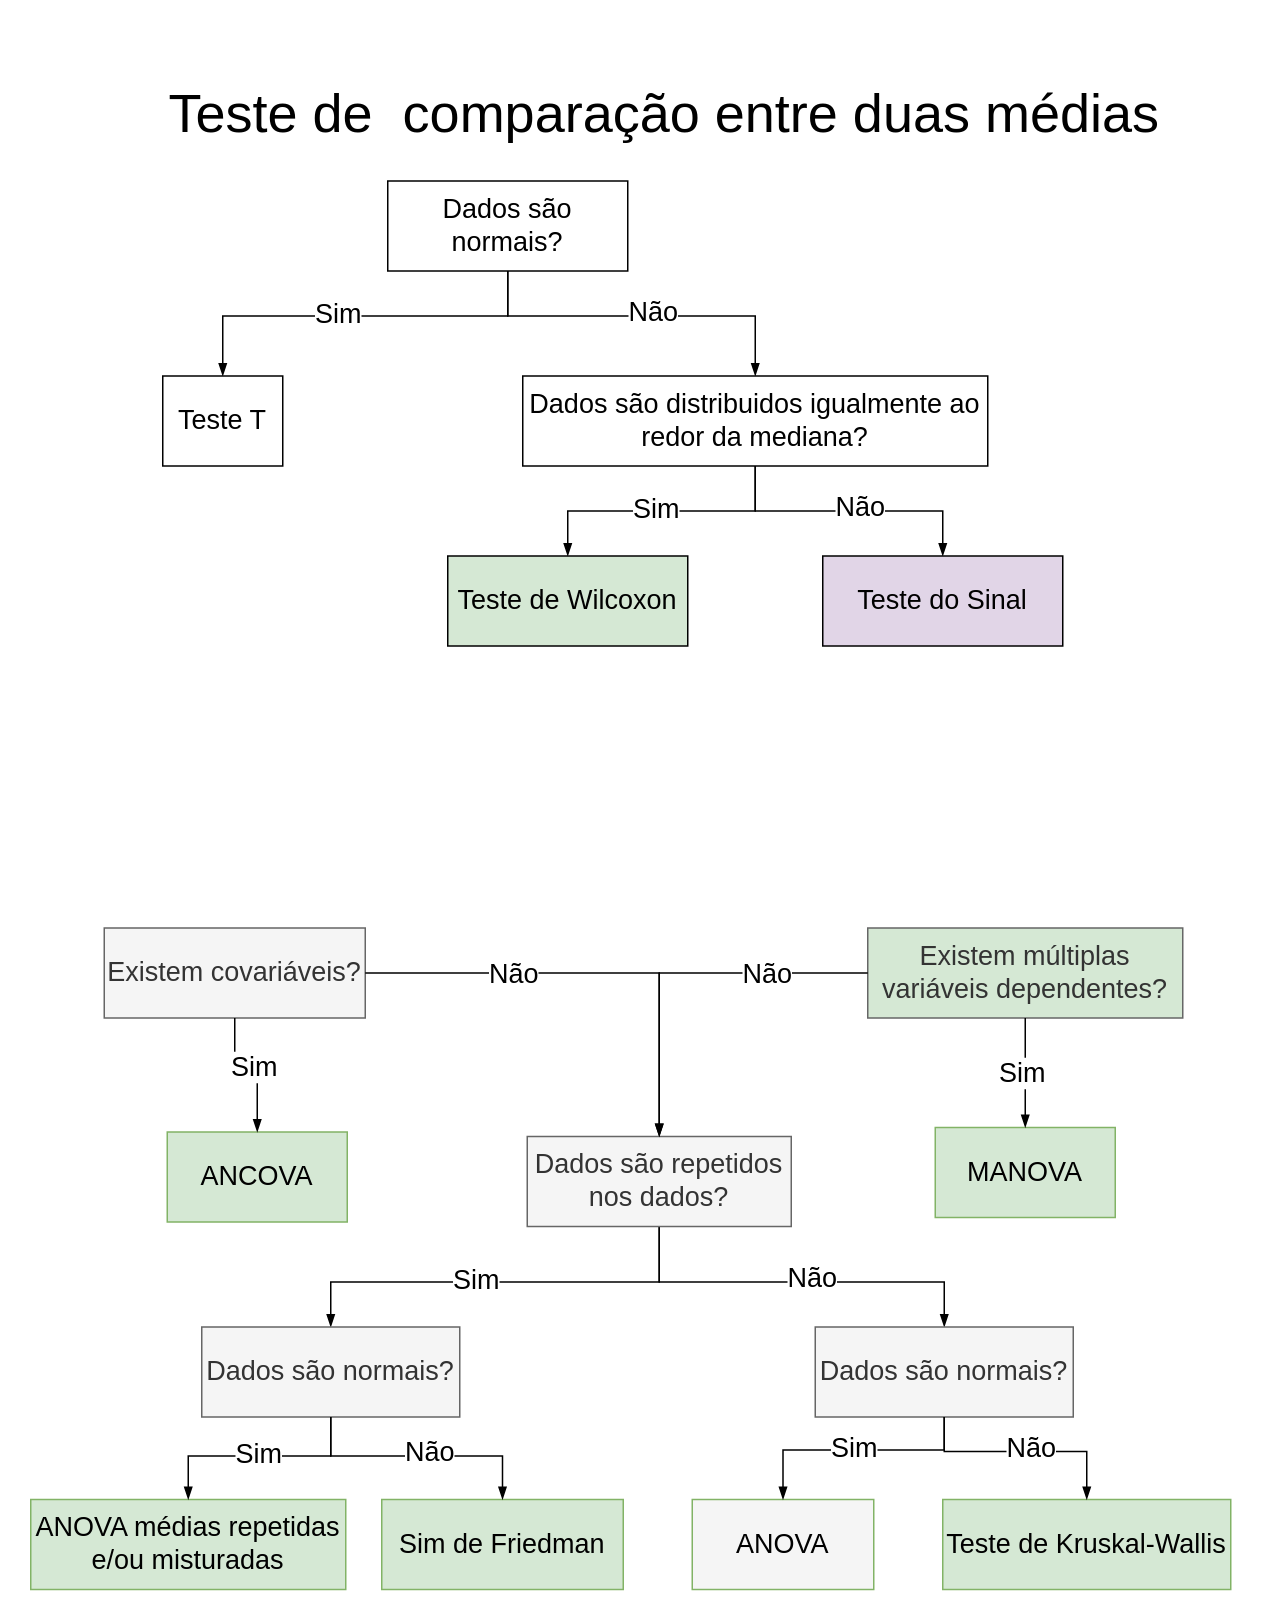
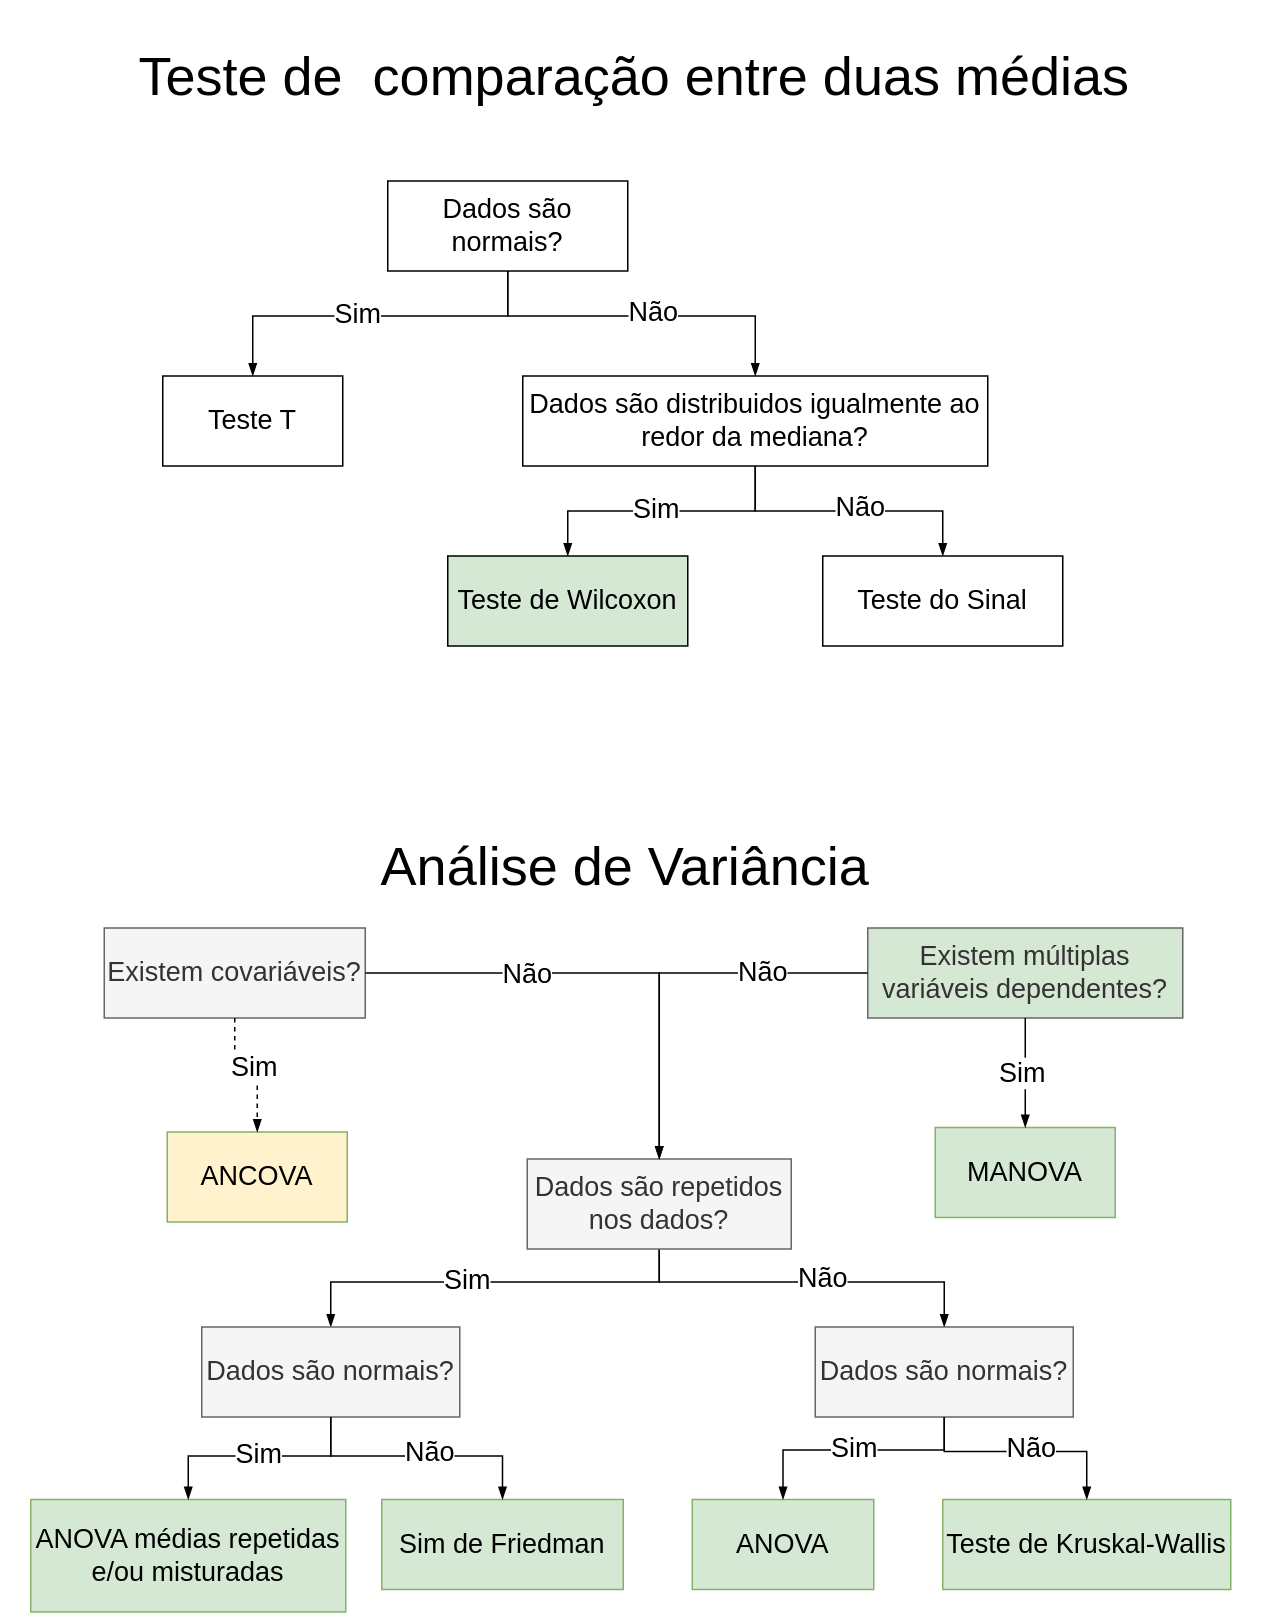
(664, 113) -> (634, 76)
(223, 421) -> (253, 421)
(943, 601) -> (943, 601)
none -> (624, 866)
(257, 1100) -> (257, 1100)
(257, 1177) -> (257, 1177)
(659, 1181) -> (659, 1204)
(188, 1544) -> (188, 1556)
(783, 1544) -> (783, 1544)
